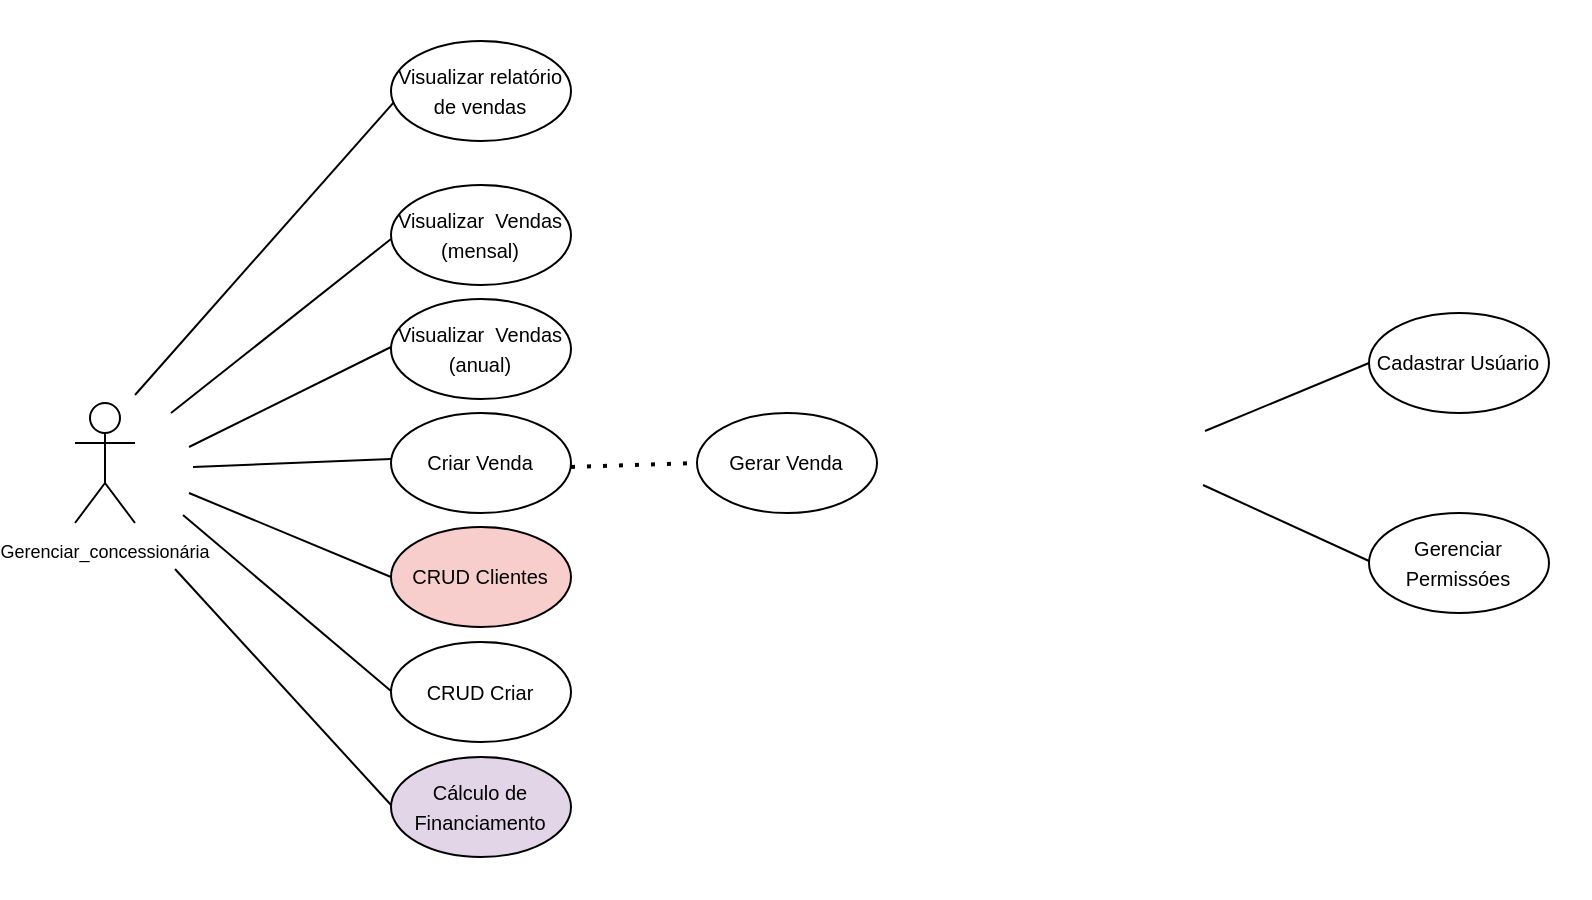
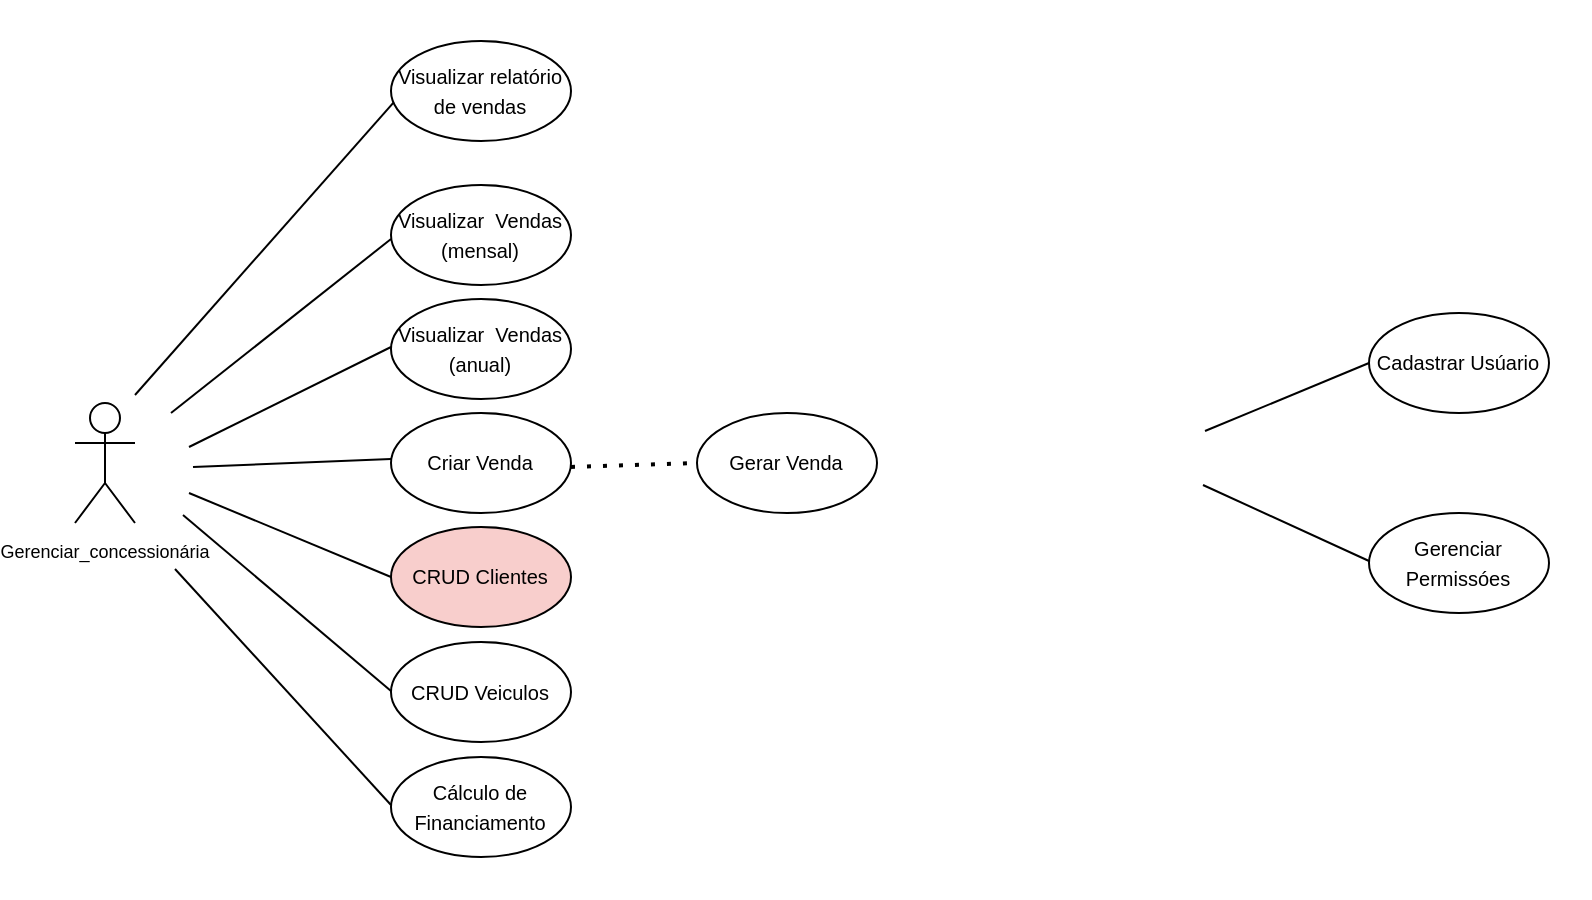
(481, 693) -> (481, 693)
(481, 807) -> (481, 807)
